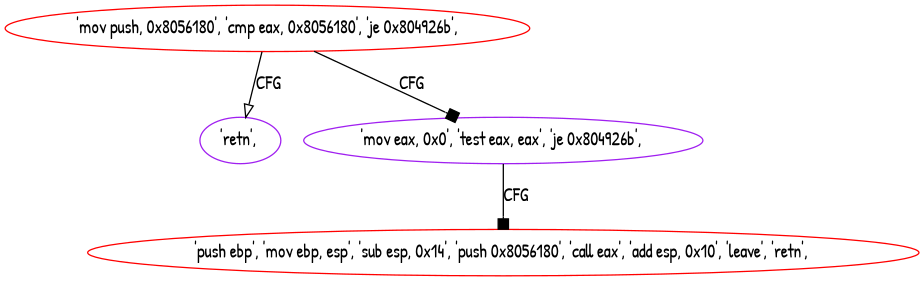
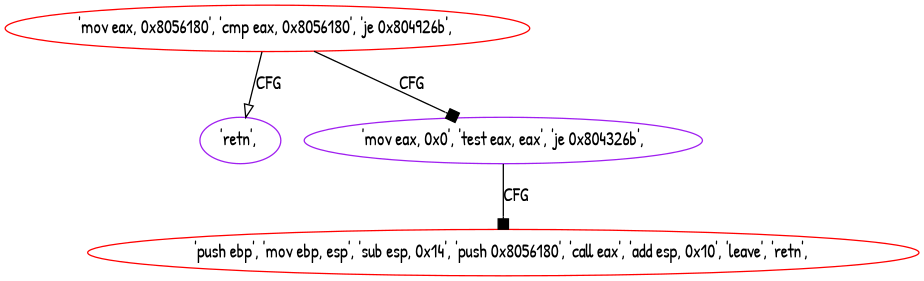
(267, 28) -> (267, 28)
(503, 140) -> (503, 140)
